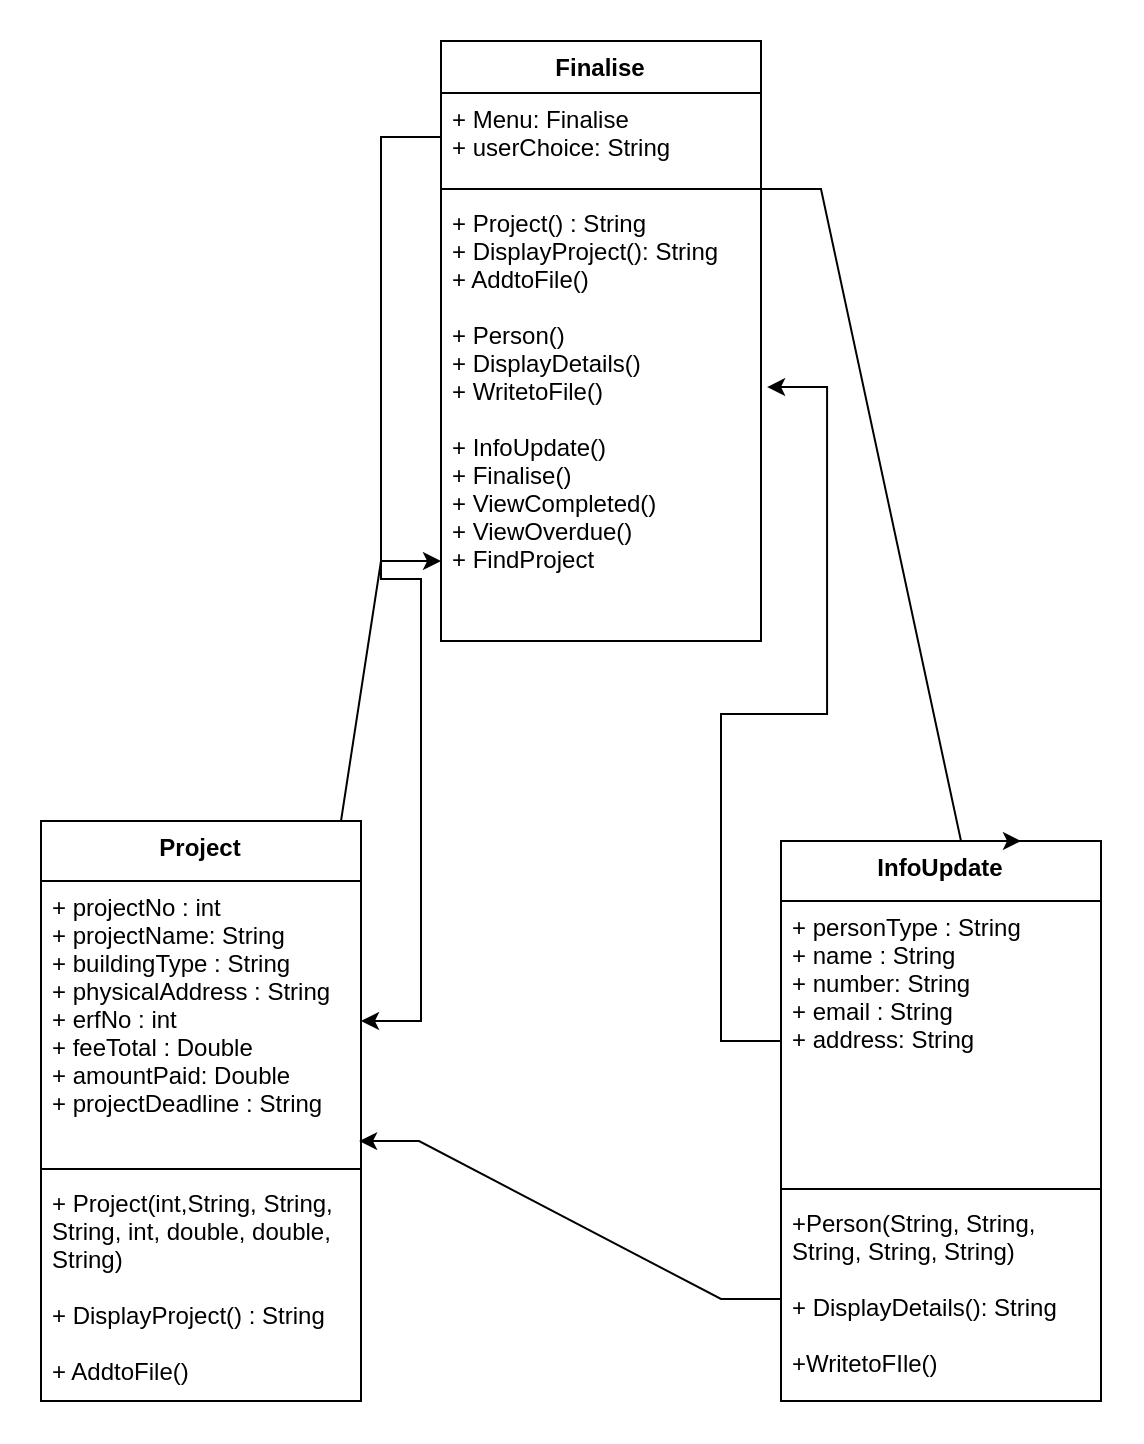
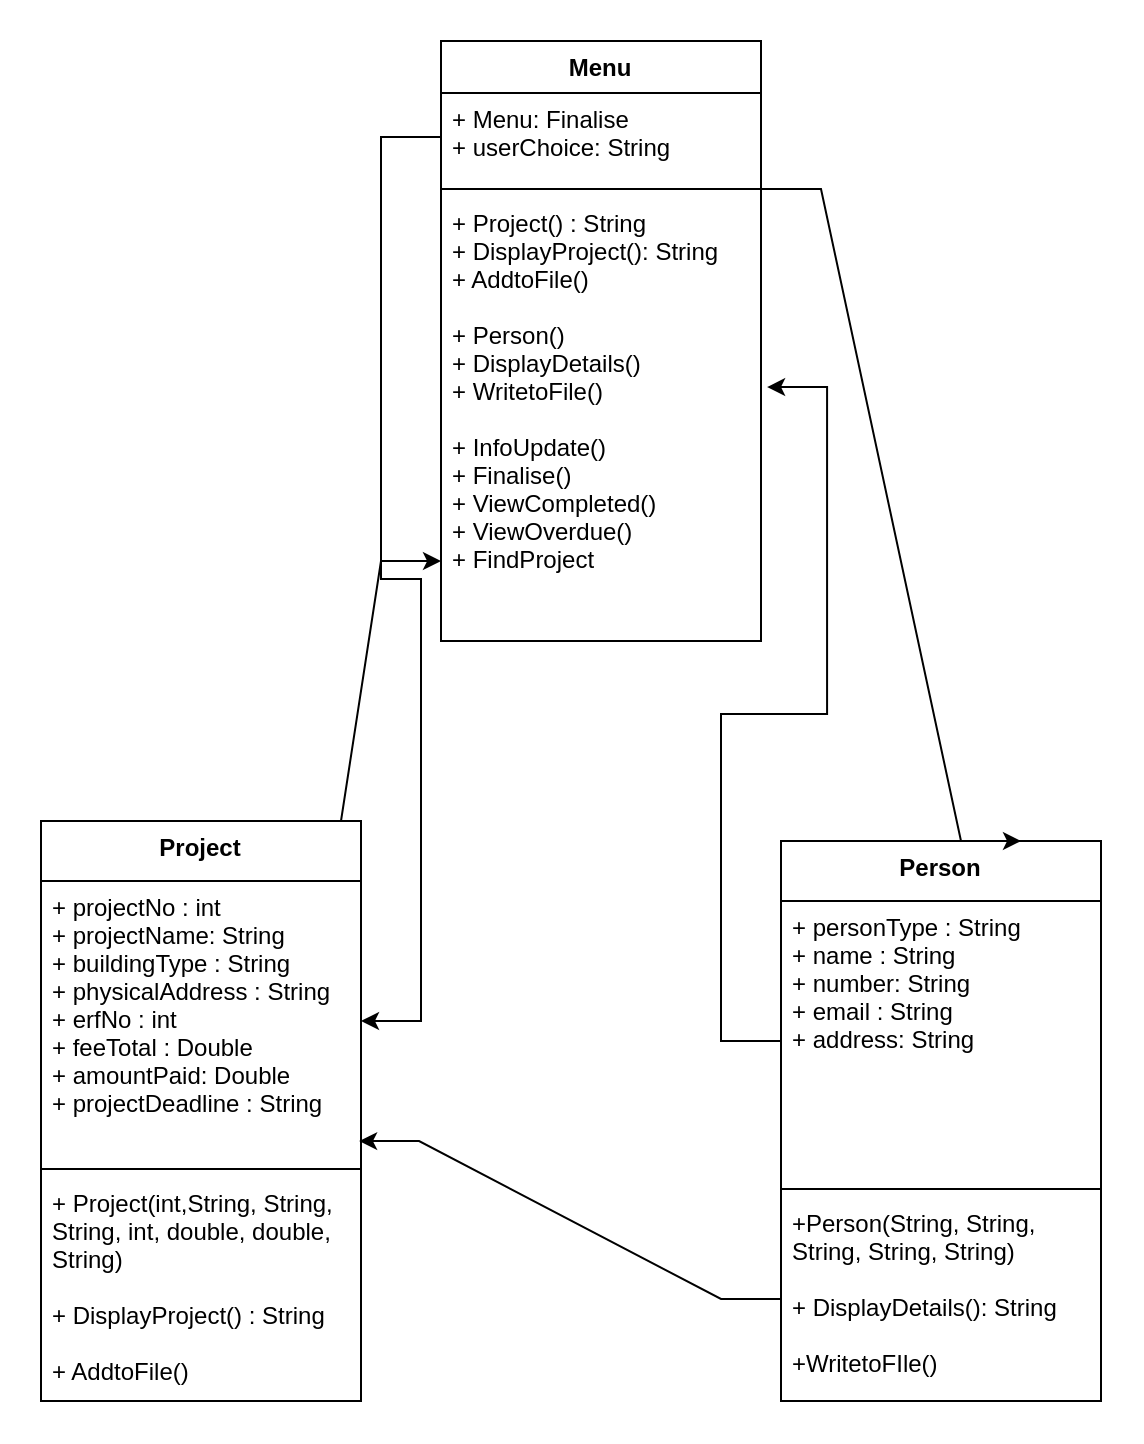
(600, 68) -> (600, 68)
(940, 868) -> (940, 868)
